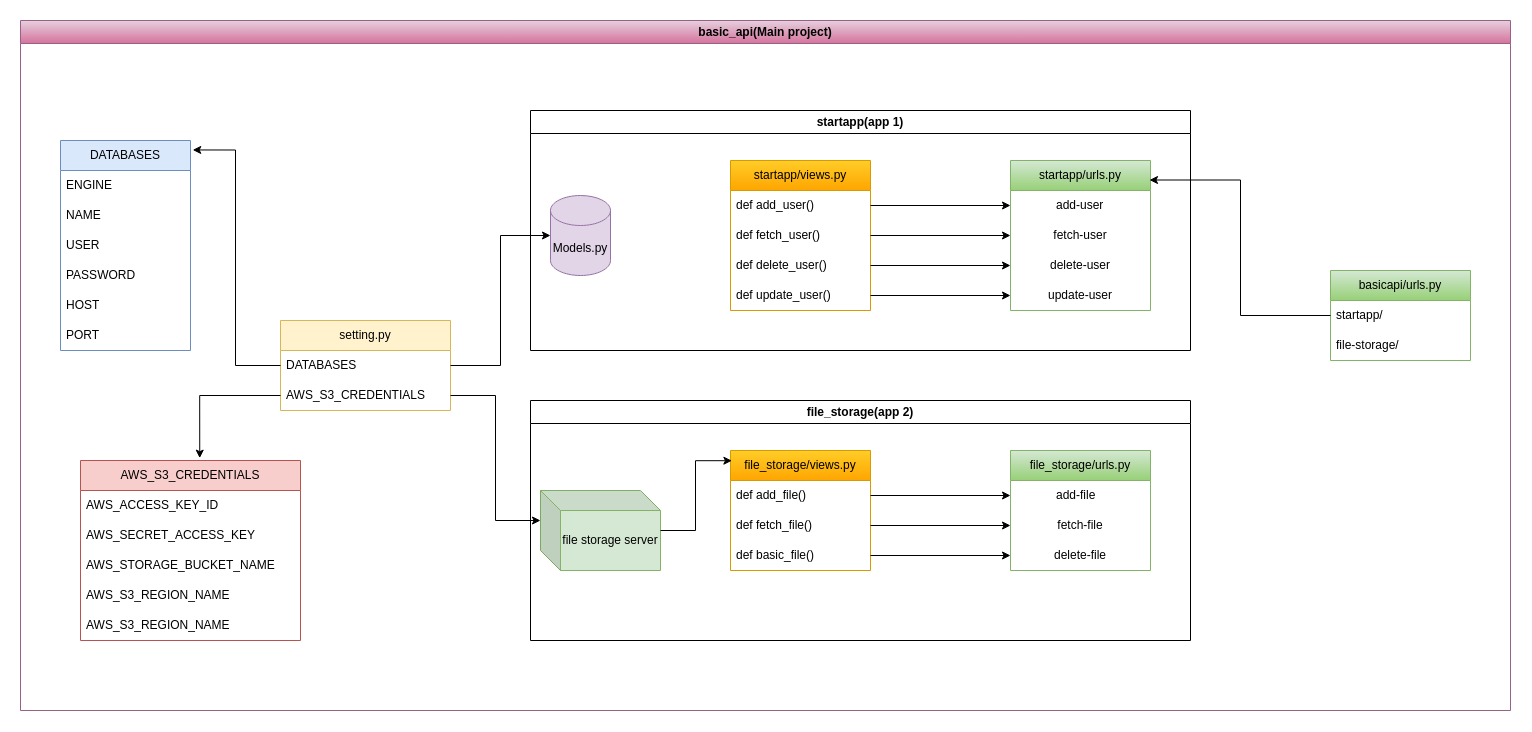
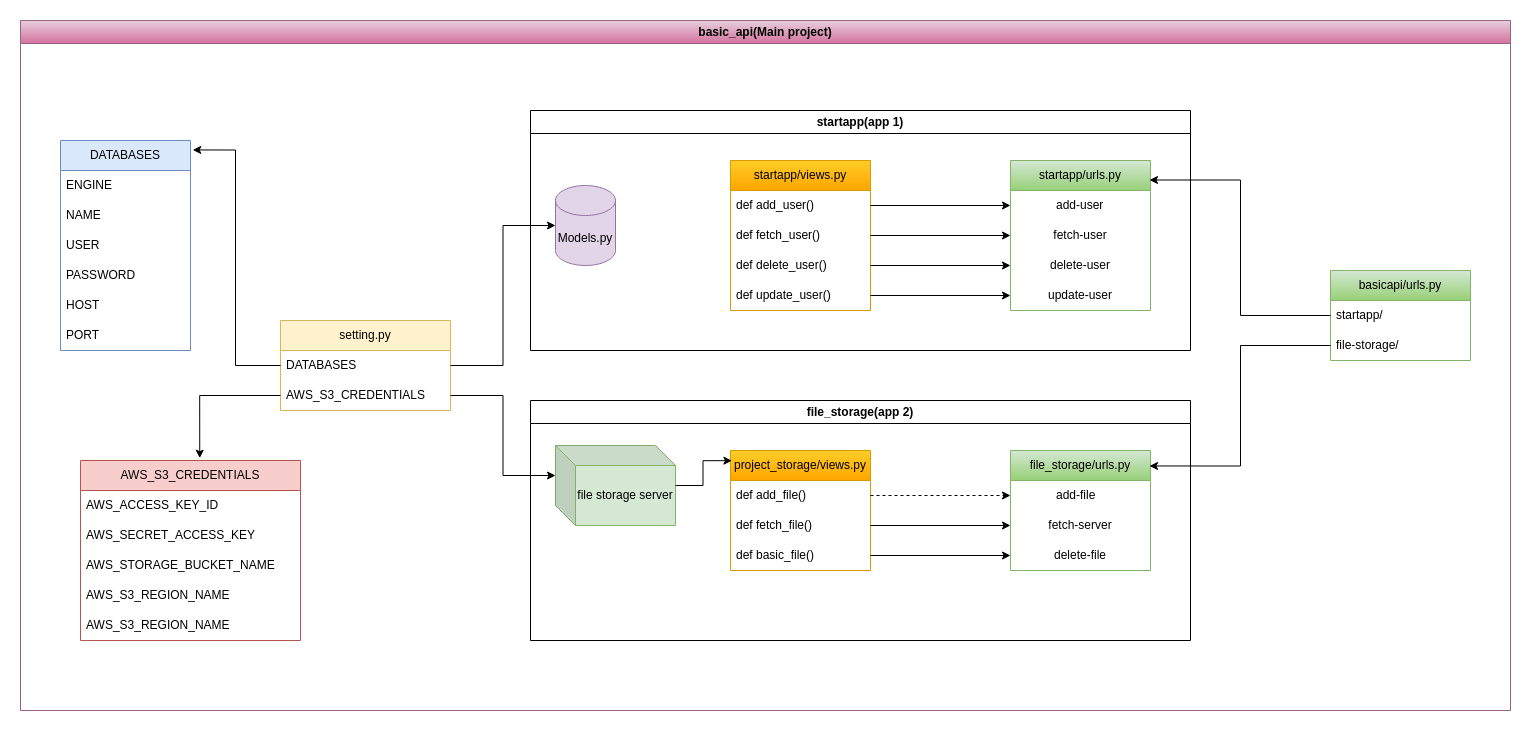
(581, 236) -> (586, 226)
none -> (1241, 404)
(801, 466) -> (801, 466)
(938, 496) -> (938, 496)
(1081, 526) -> (1081, 526)
(601, 531) -> (616, 486)
